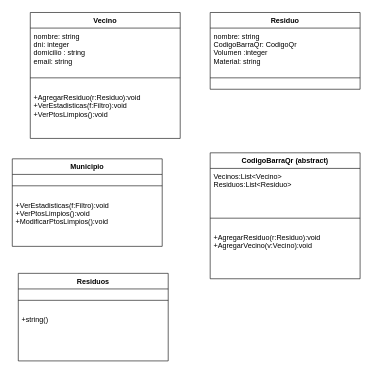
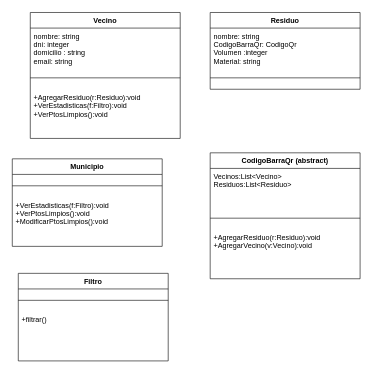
(93, 281) -> (93, 281)
(39, 320) -> (40, 320)
